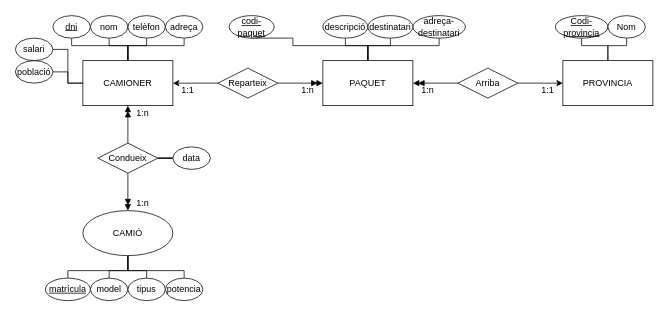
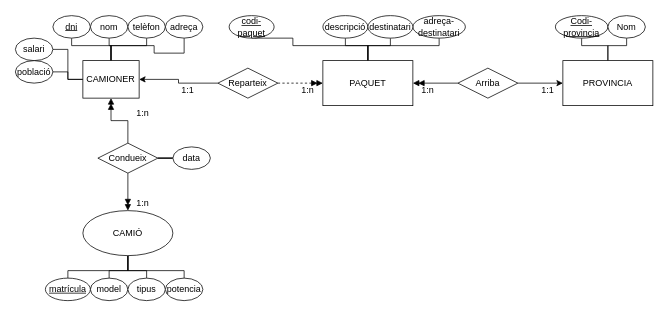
(128, 83) -> (111, 79)
(293, 83) -> (293, 83)
